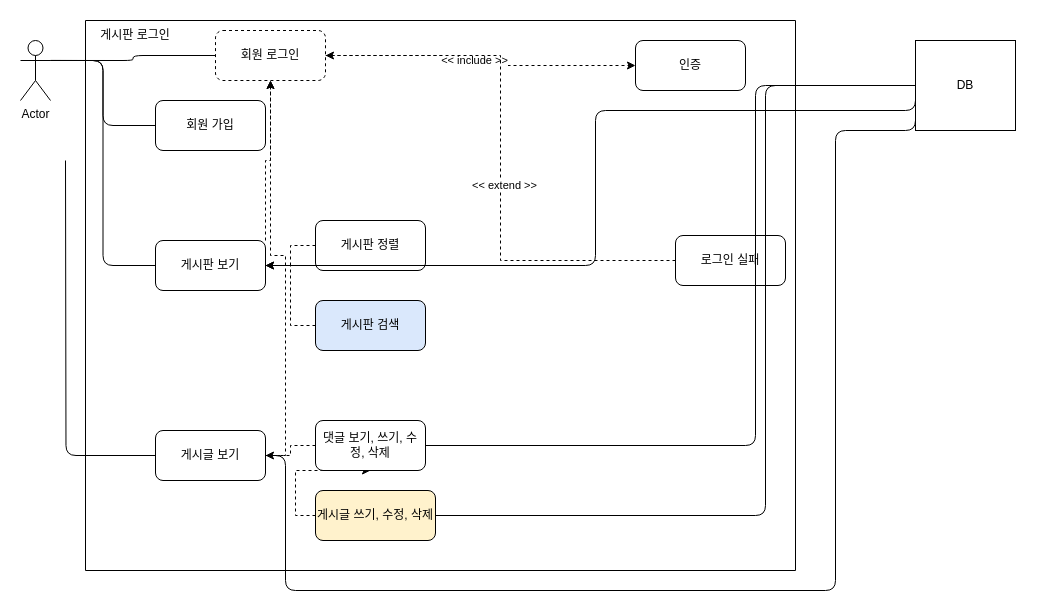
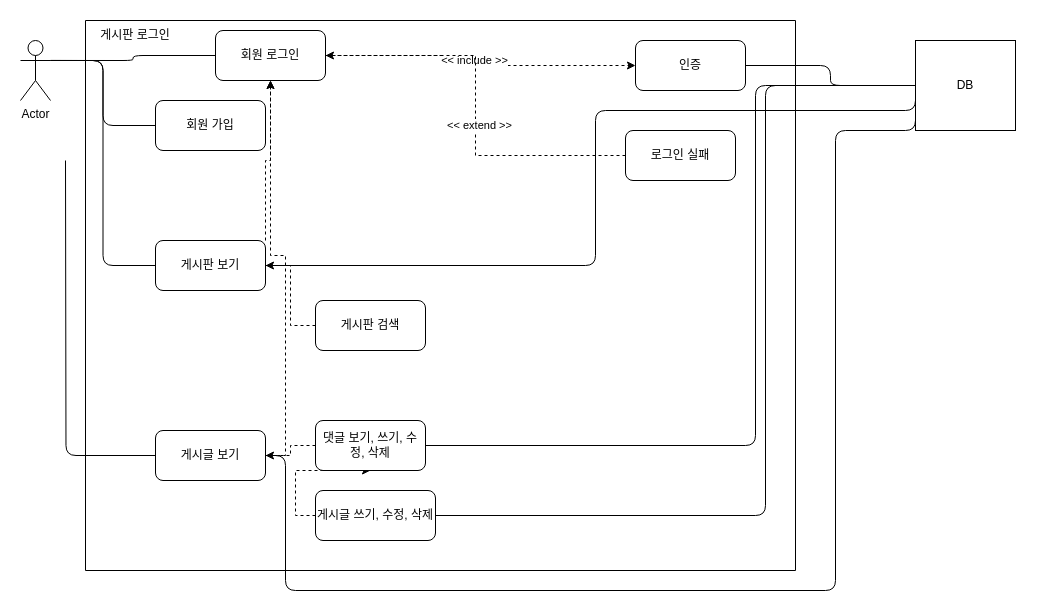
(271, 56) -> (271, 56)
none -> (792, 66)
(295, 246) -> none
(371, 246) -> none
(731, 261) -> (681, 156)
(371, 326) -> (371, 326)
(376, 516) -> (376, 516)
